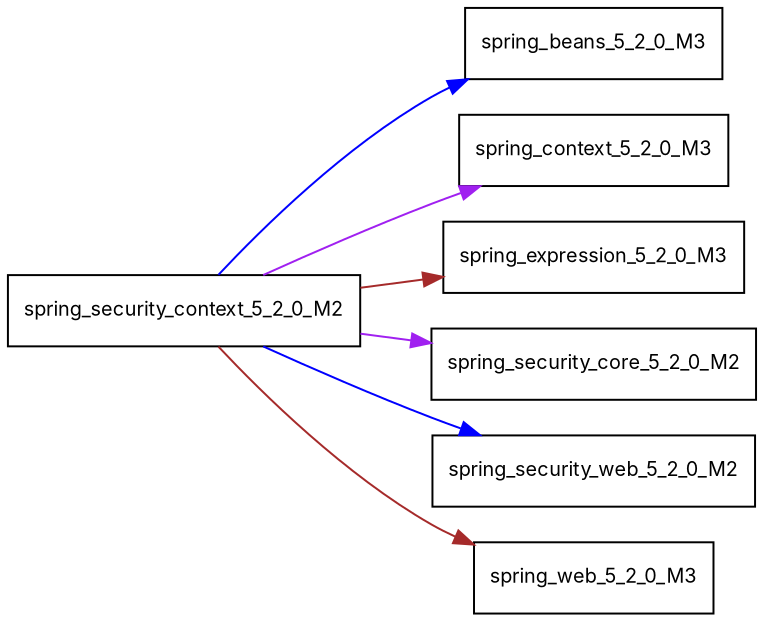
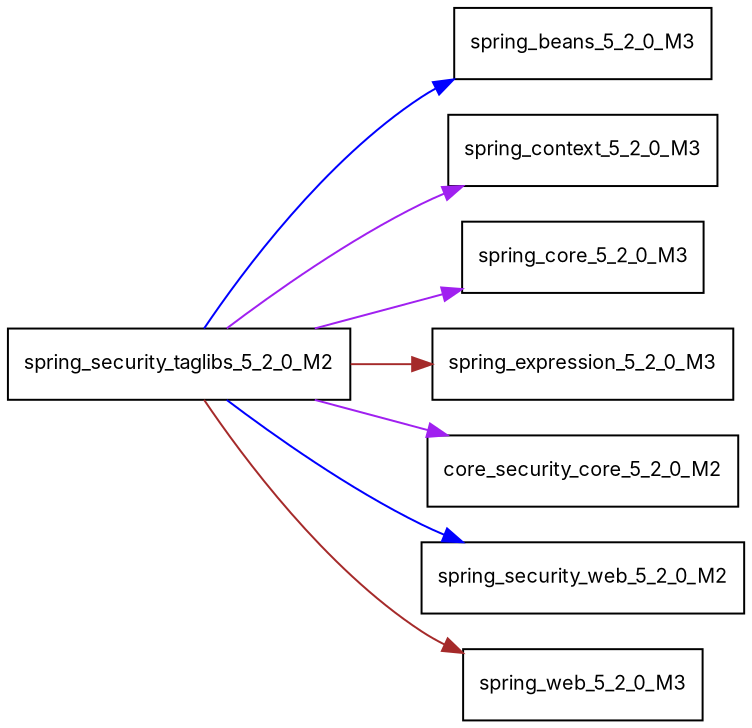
none -> (583, 257)
(184, 311) -> (179, 364)
(594, 364) -> (583, 471)
